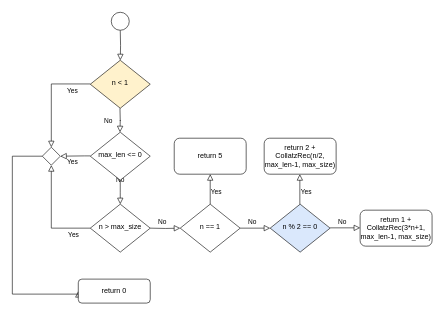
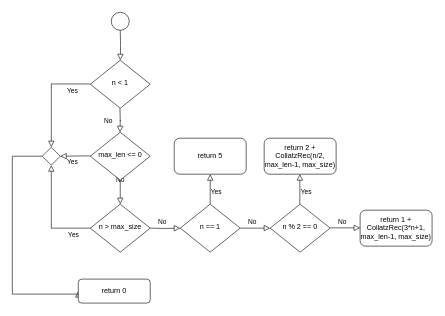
(120, 84) -> (120, 84)
(300, 228) -> (300, 228)
